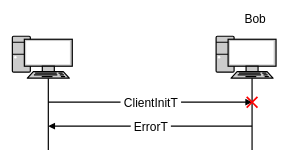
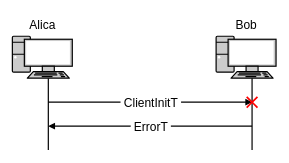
(255, 18) -> (246, 24)
none -> (42, 24)
